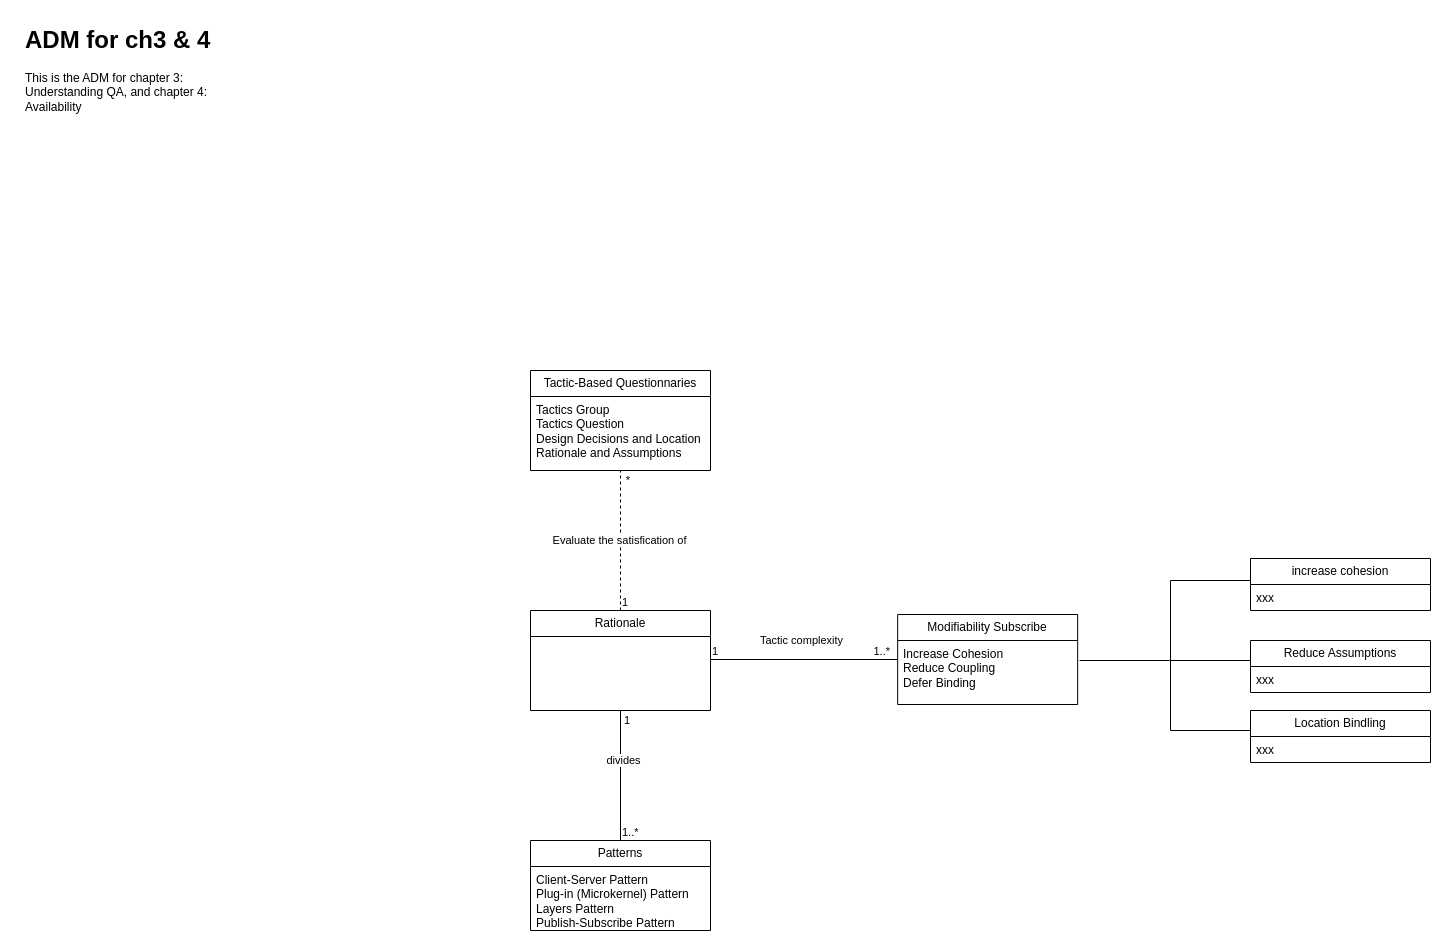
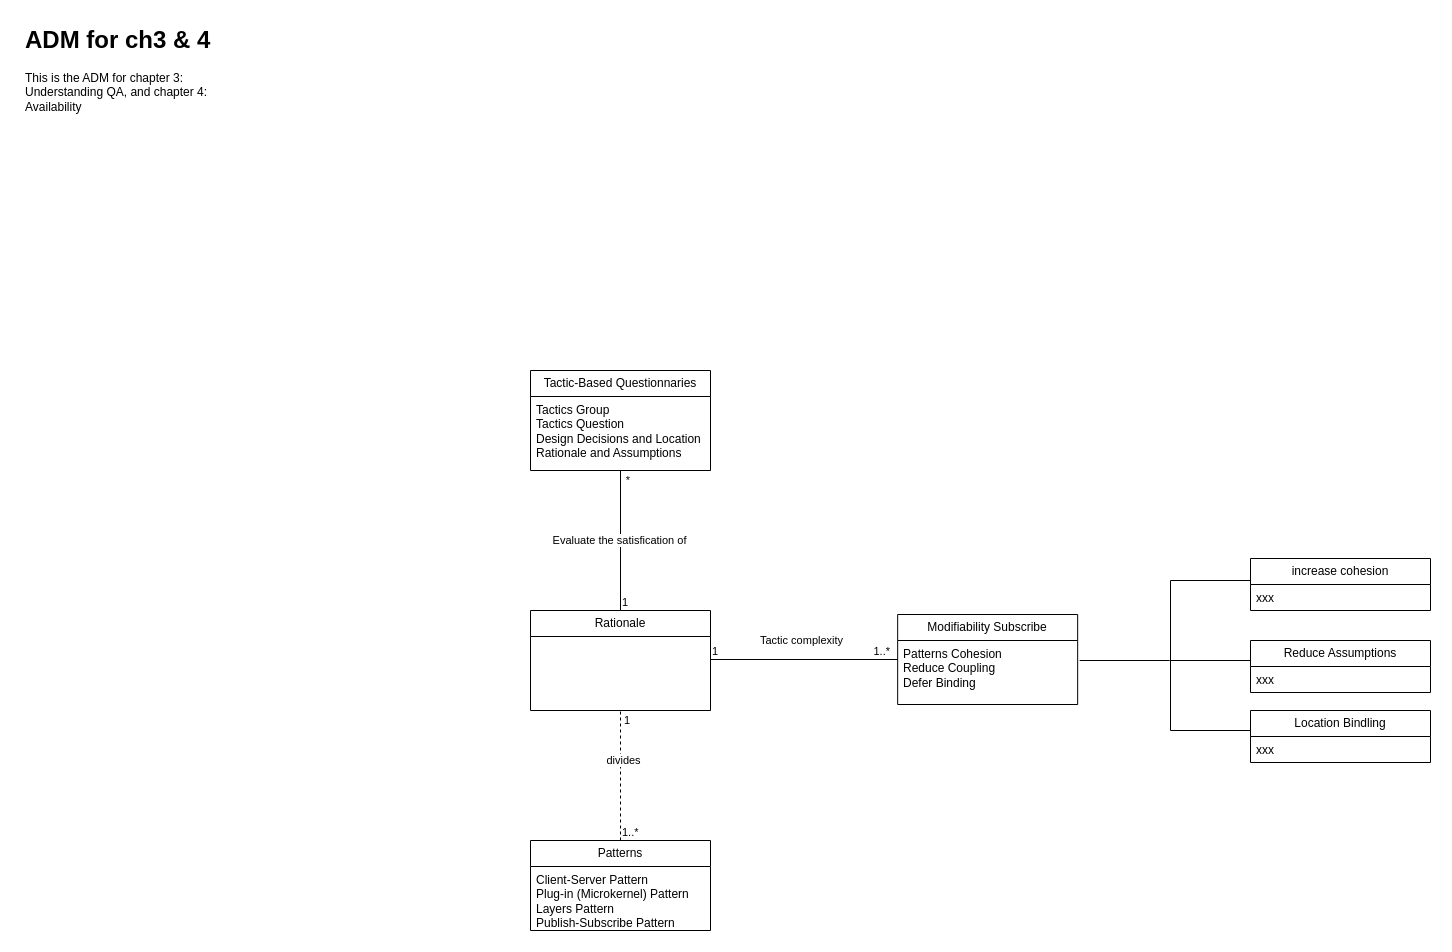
(621, 503) -> (621, 503)
(958, 669) -> (958, 669)
(621, 803) -> (621, 803)
